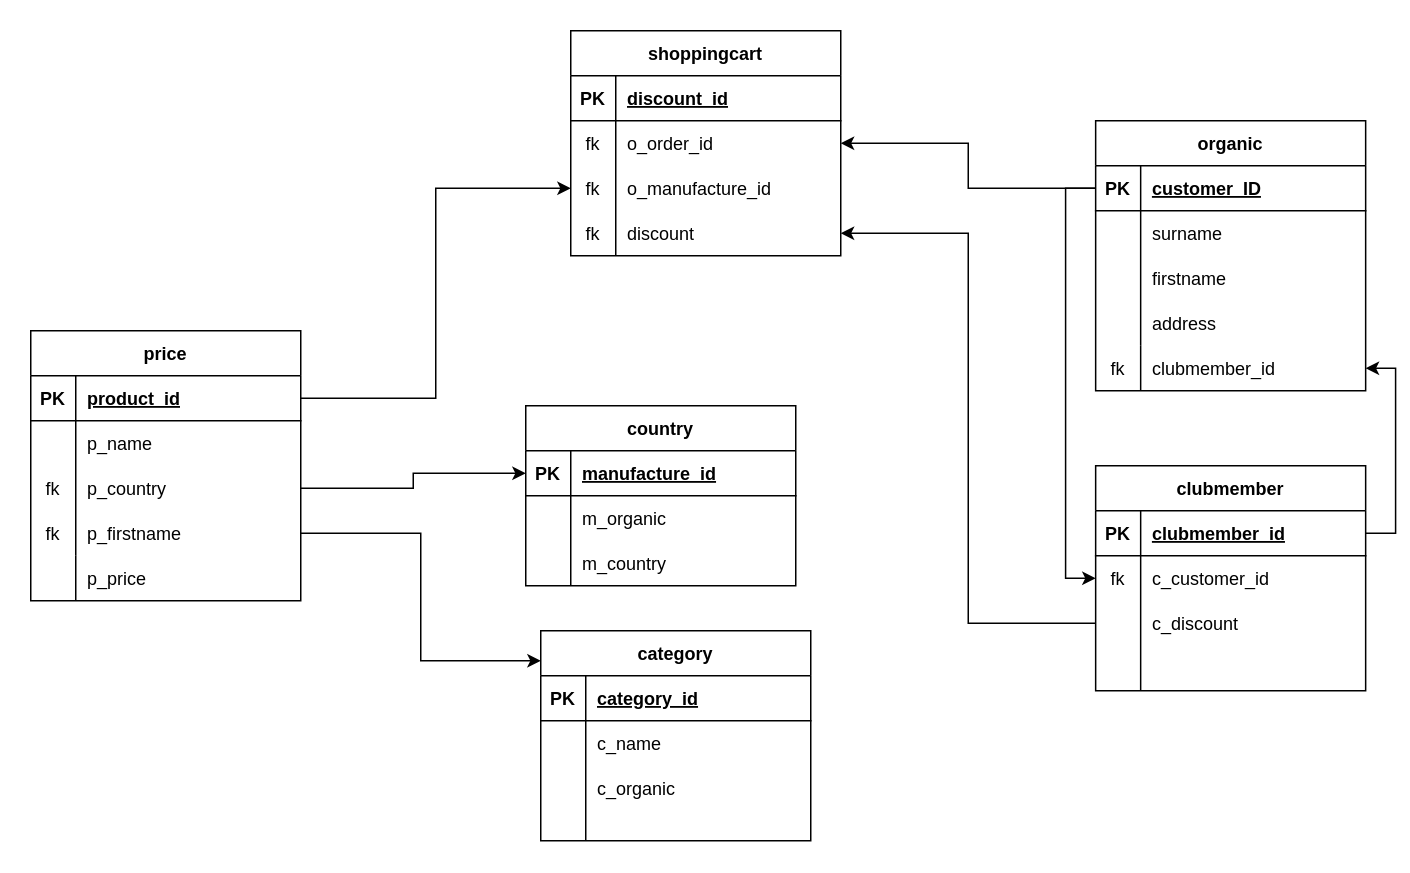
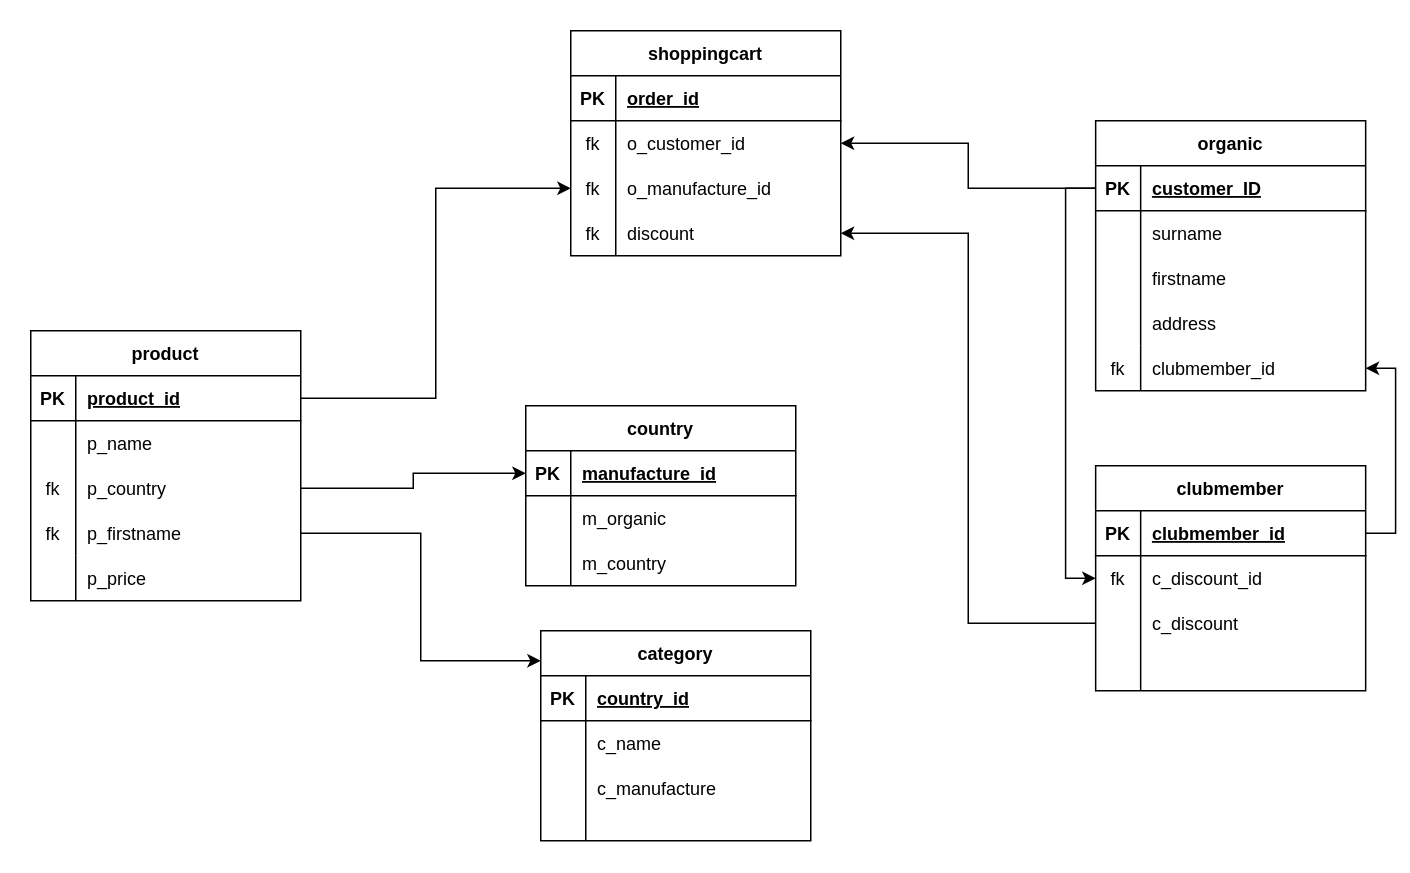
(678, 99) -> (665, 99)
(675, 144) -> (690, 144)
(165, 354) -> (165, 354)
(1215, 579) -> (1213, 579)
(650, 699) -> (645, 699)
(640, 789) -> (663, 789)
